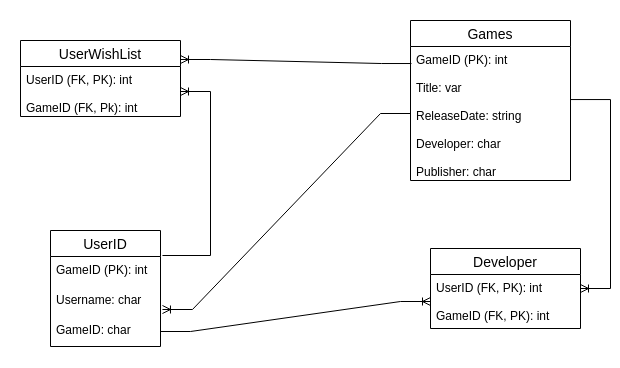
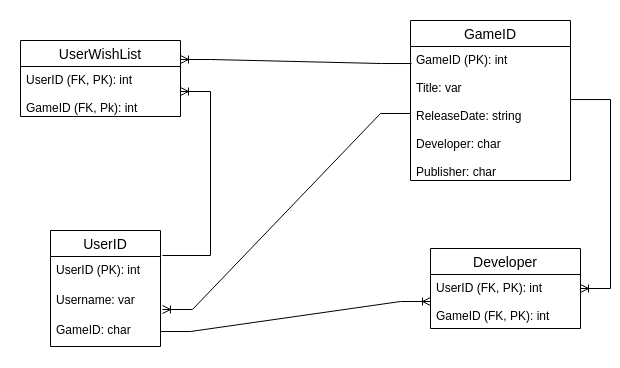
(490, 34) -> (490, 34)
(104, 270) -> (104, 270)
(100, 300) -> (97, 300)
